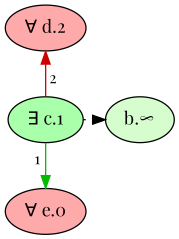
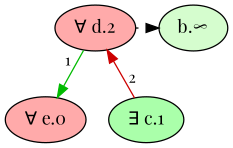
(88, 120) -> (141, 28)
(46, 159) -> (74, 68)
